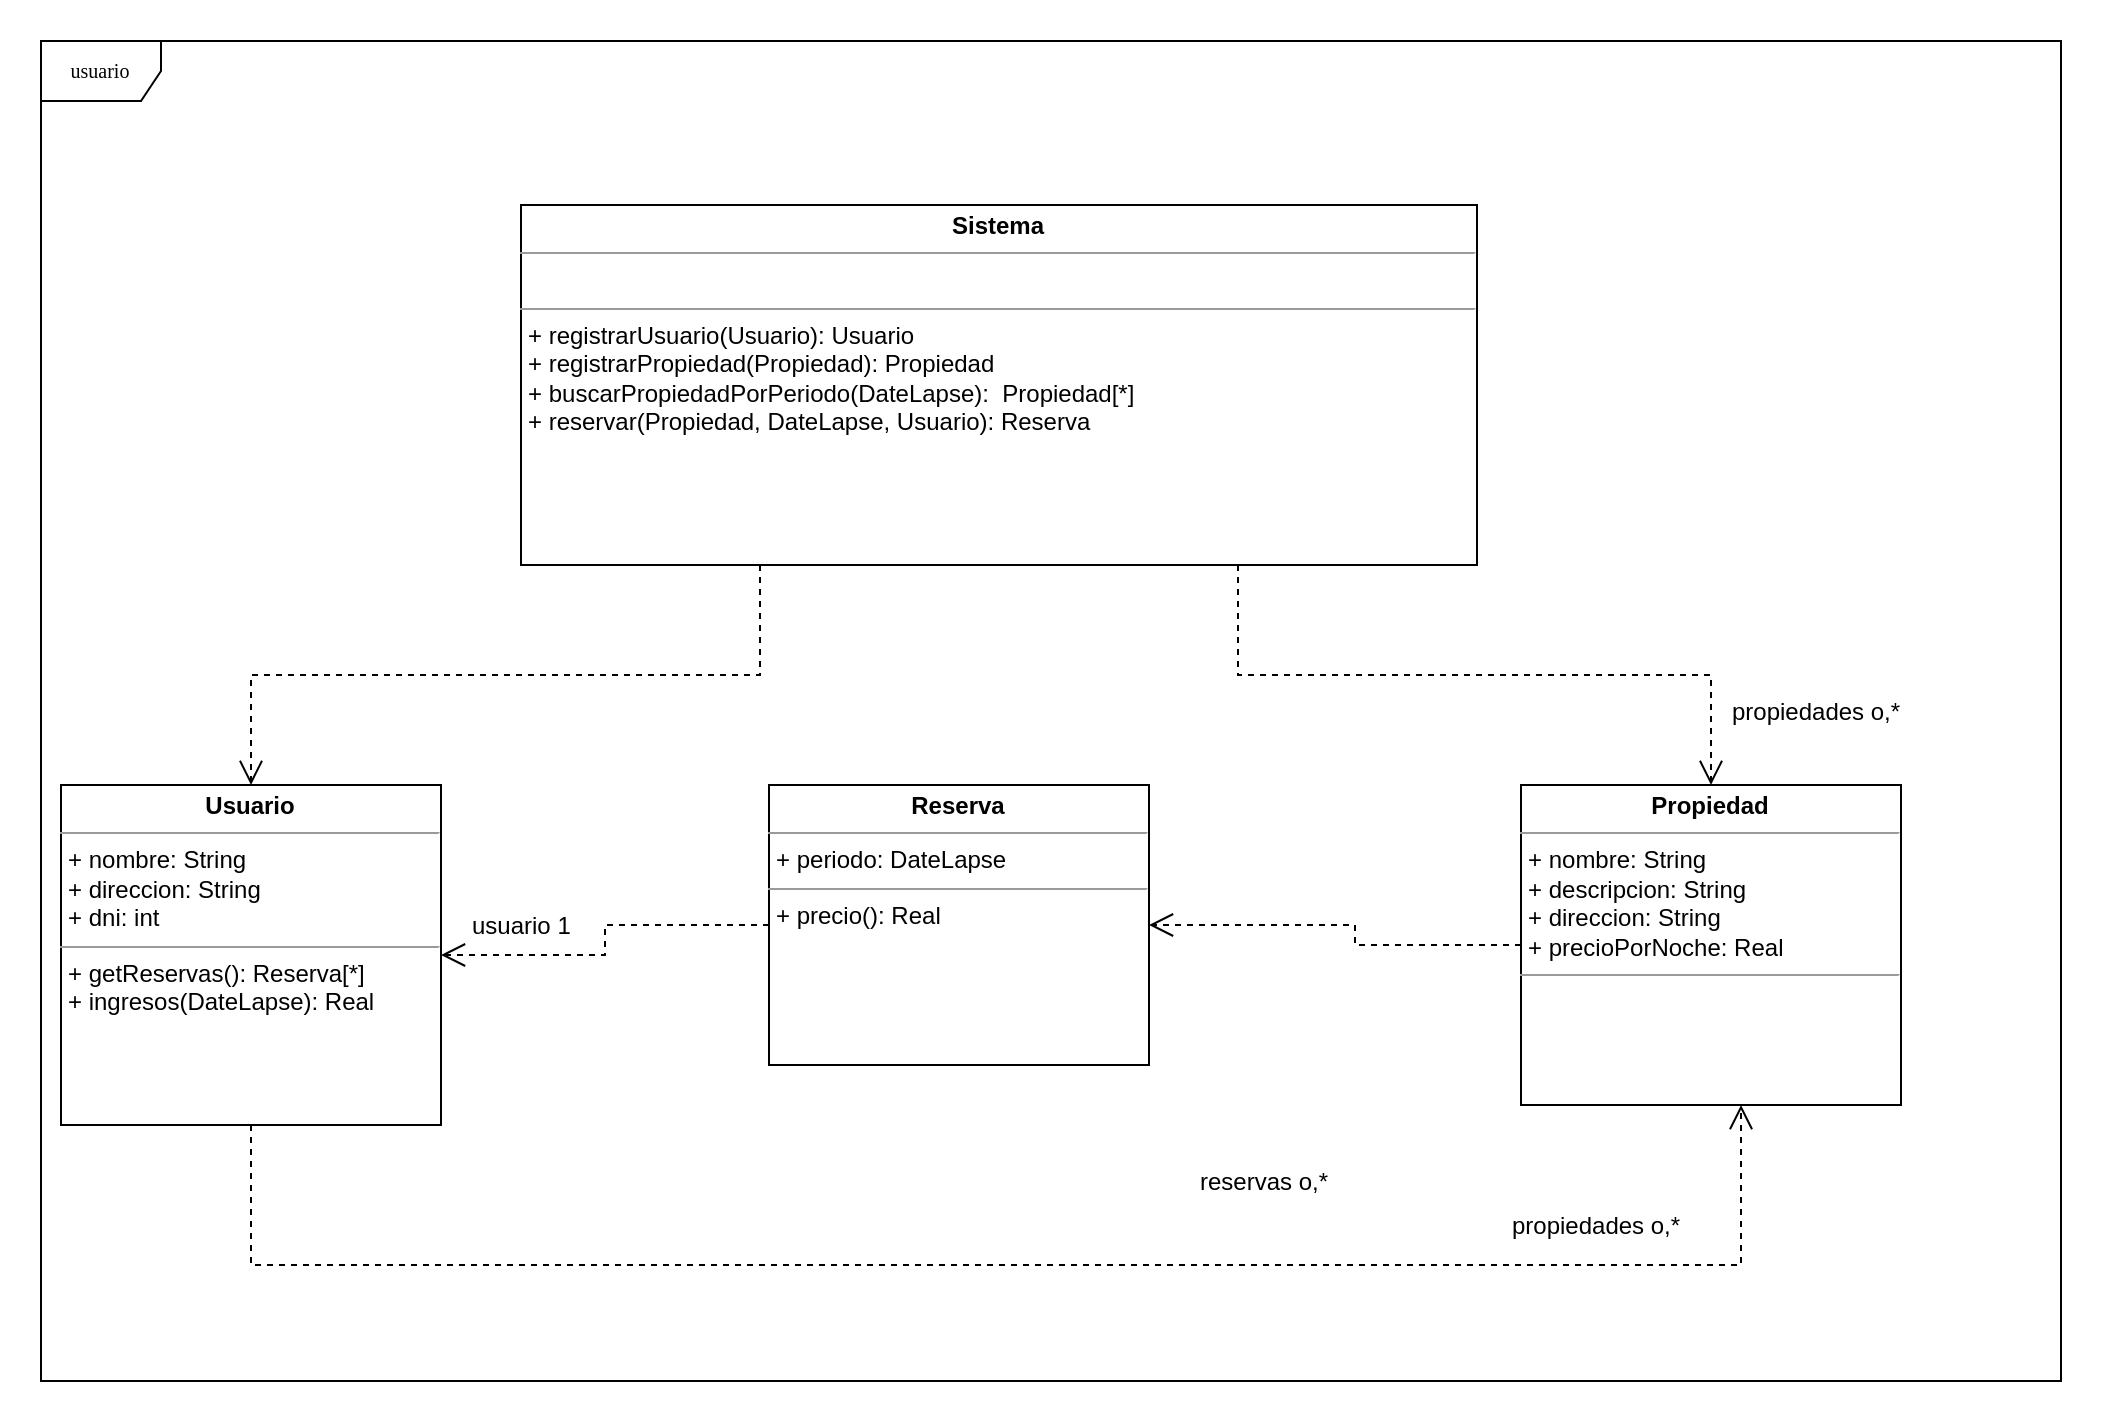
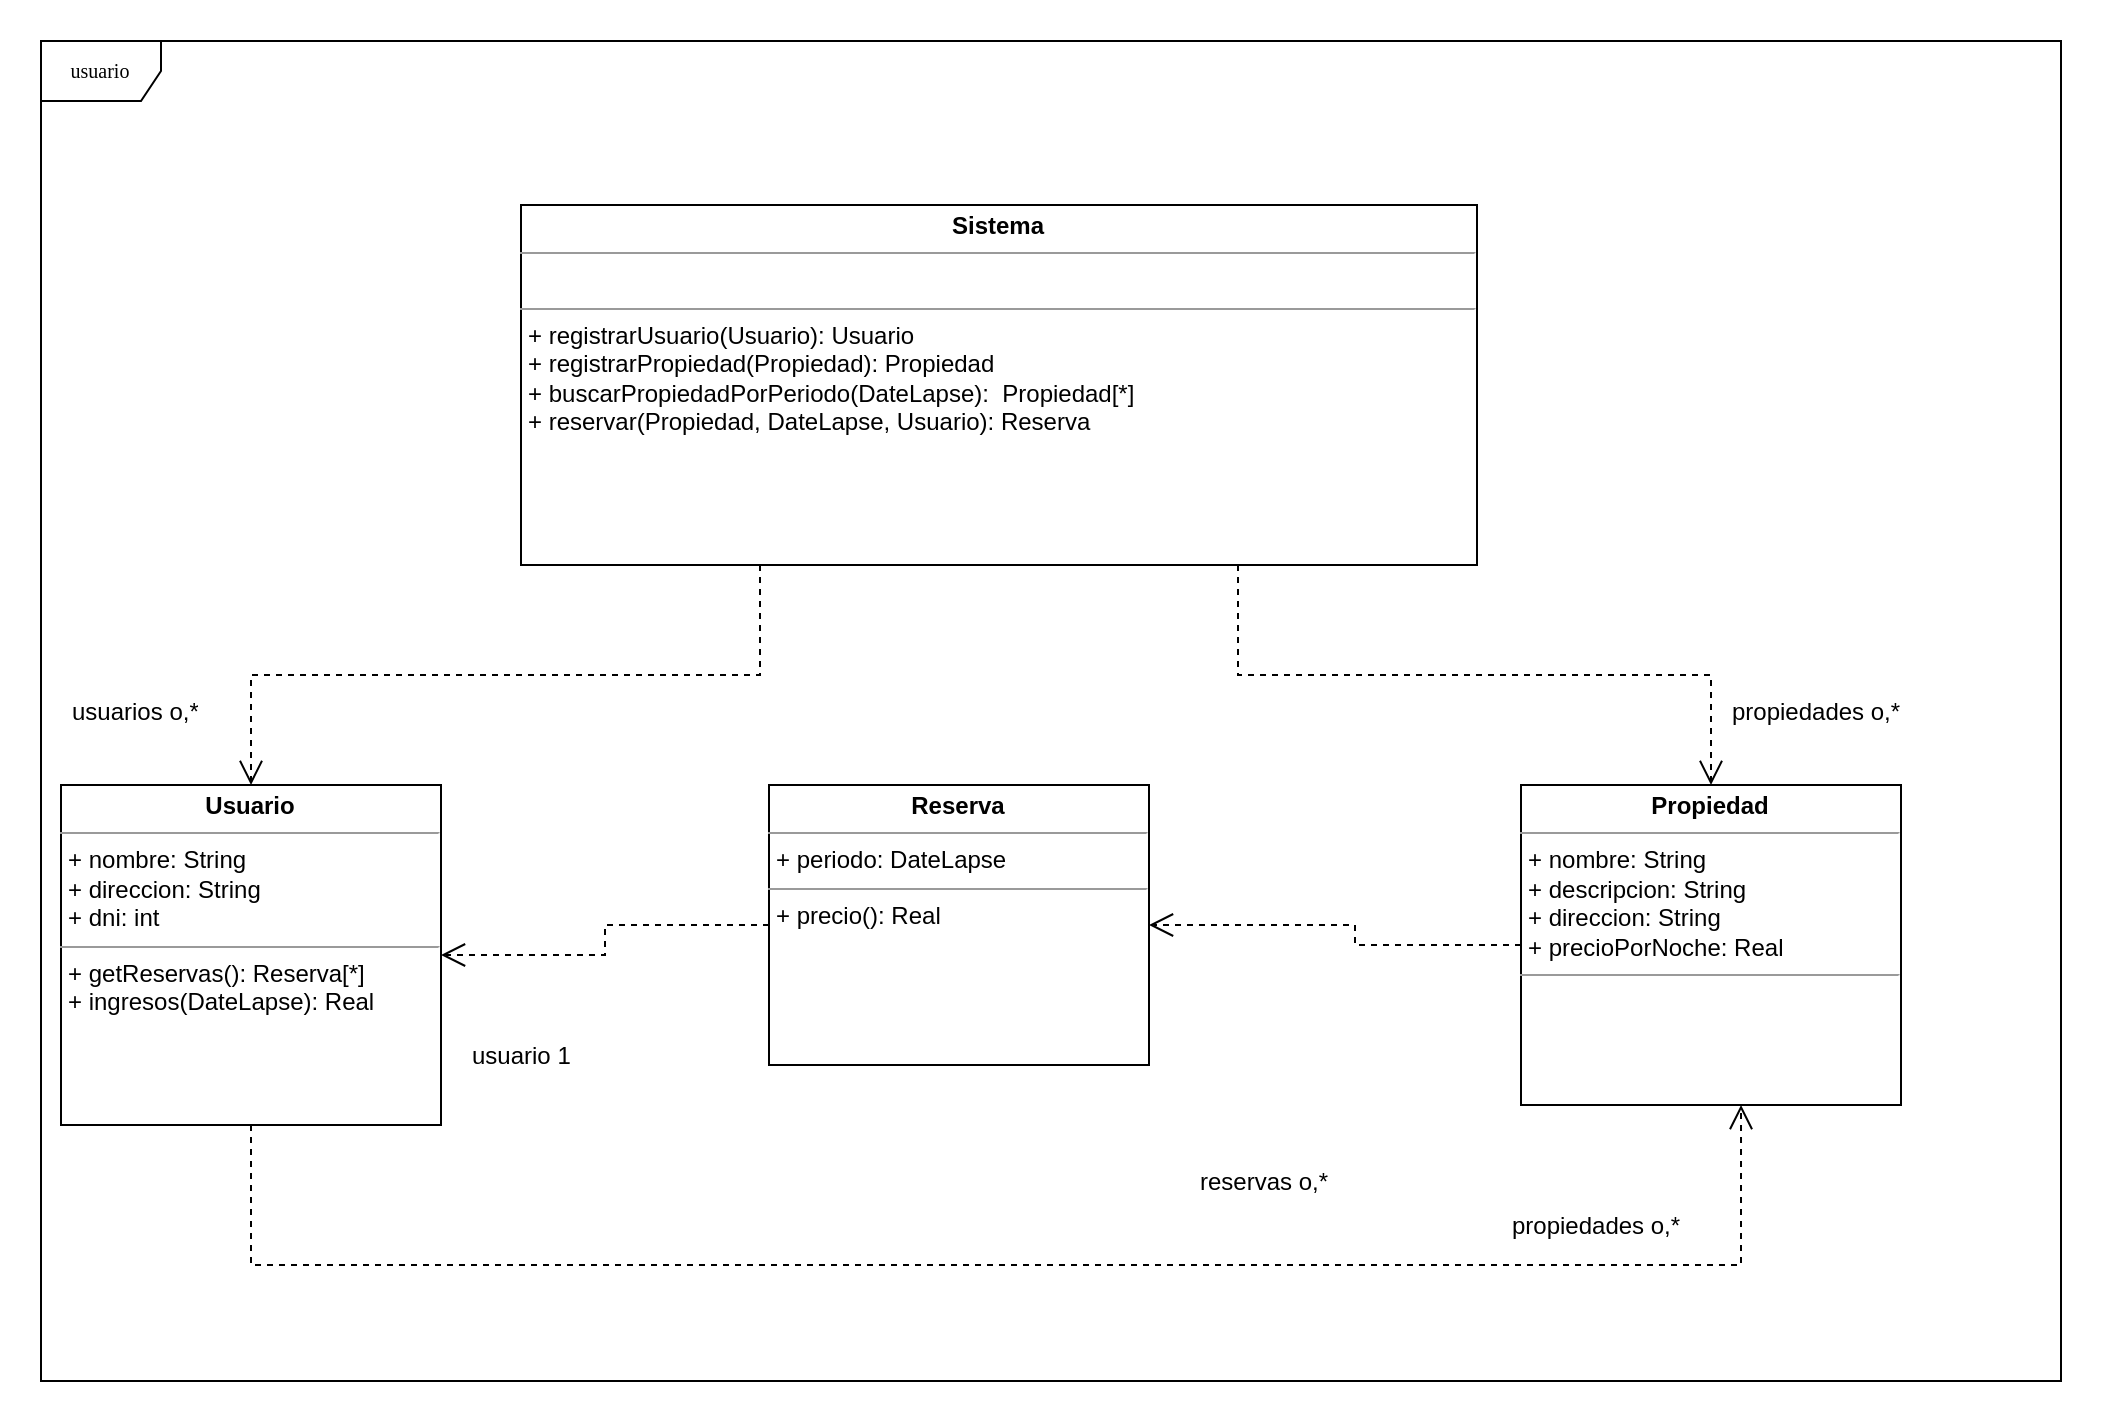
none -> (161, 711)
(561, 925) -> (561, 1055)
